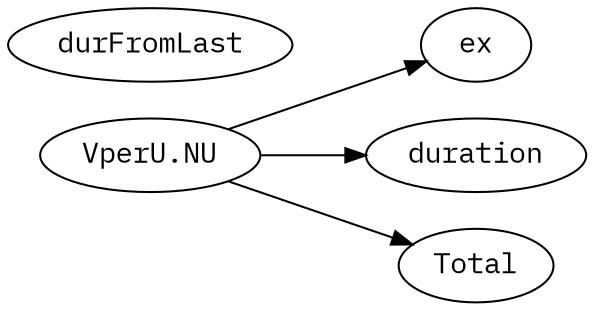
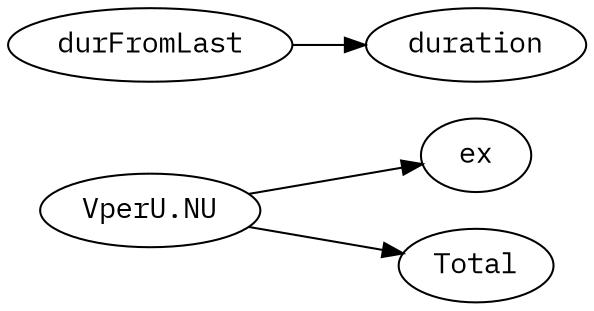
(303, 155) -> (319, 45)
